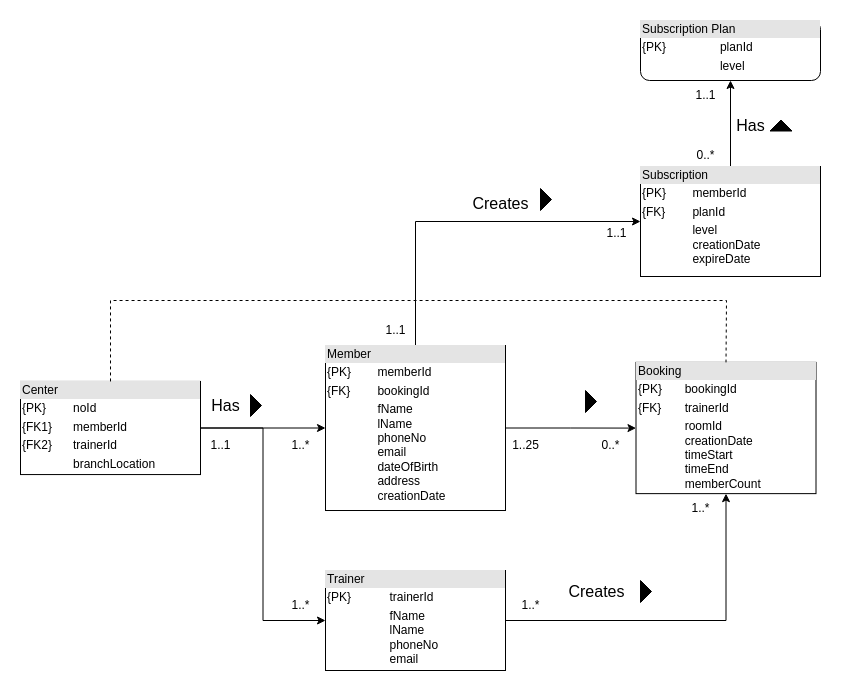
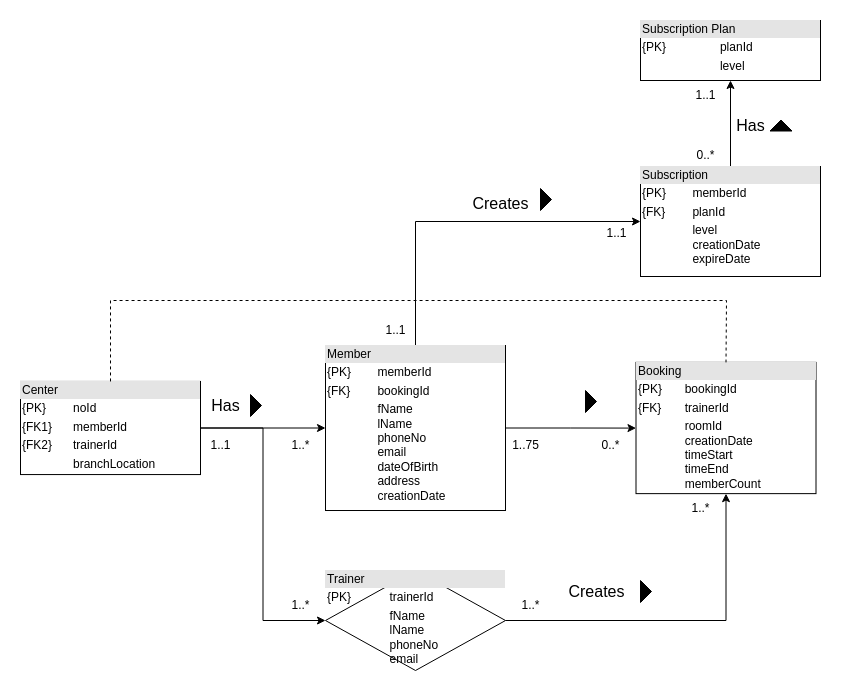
(731, 51) -> (731, 51)
(526, 446) -> (526, 446)
(416, 621) -> (416, 621)
